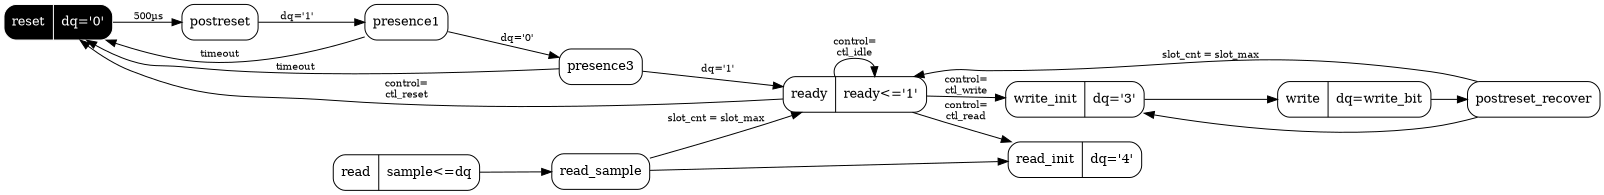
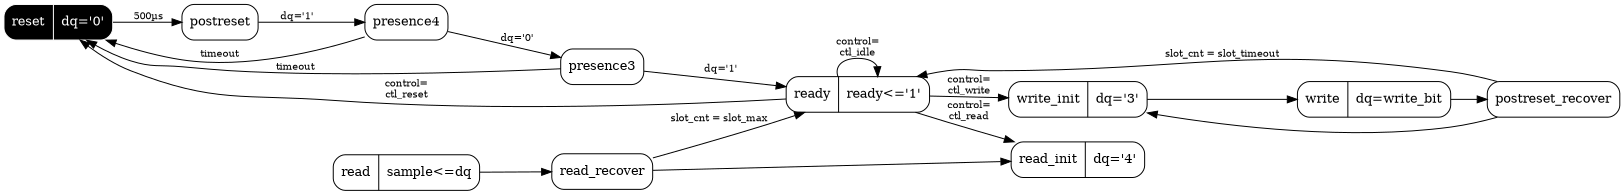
(406, 22) -> (406, 22)
(1211, 55) -> (1222, 54)
(601, 172) -> (602, 172)
